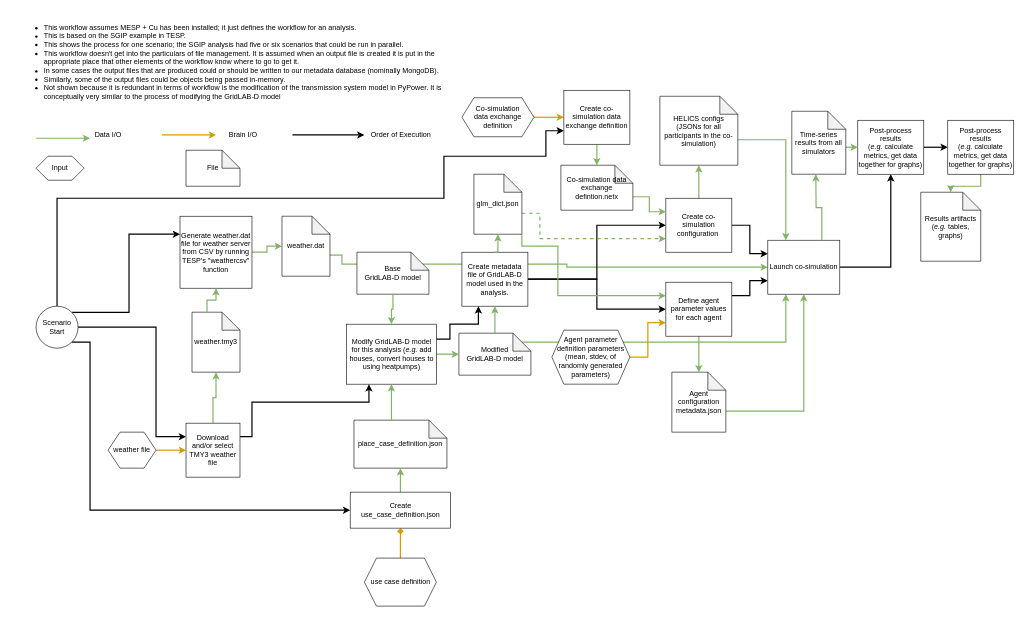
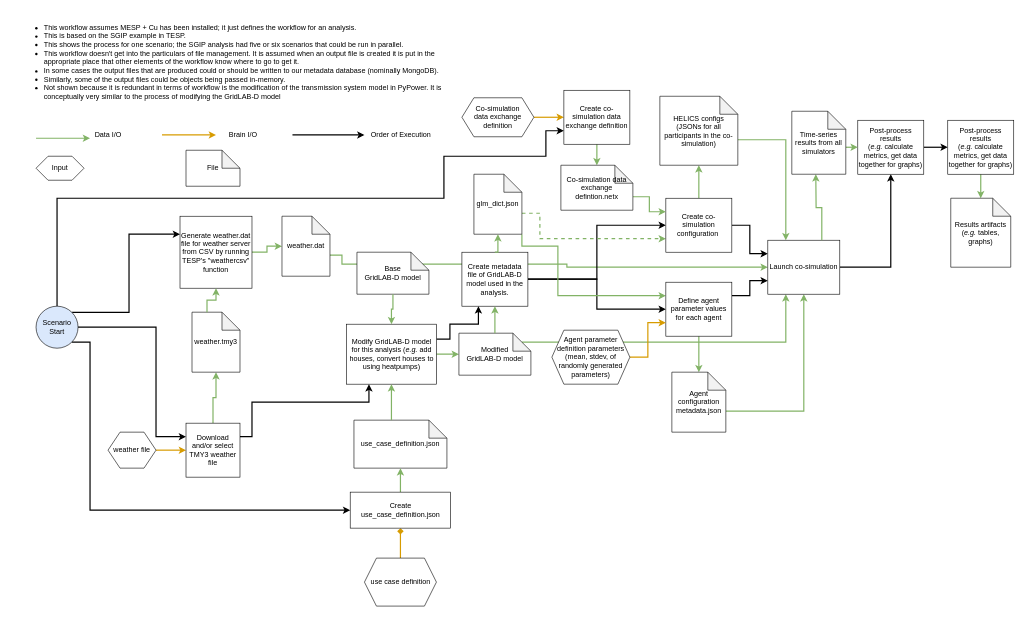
(951, 227) -> (981, 233)
(57, 327) -> (57, 327)
(400, 444) -> (400, 444)
